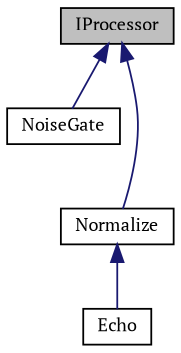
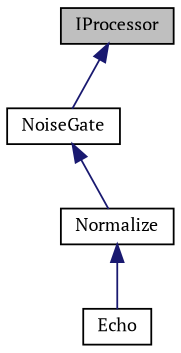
(138, 135) -> (95, 184)
